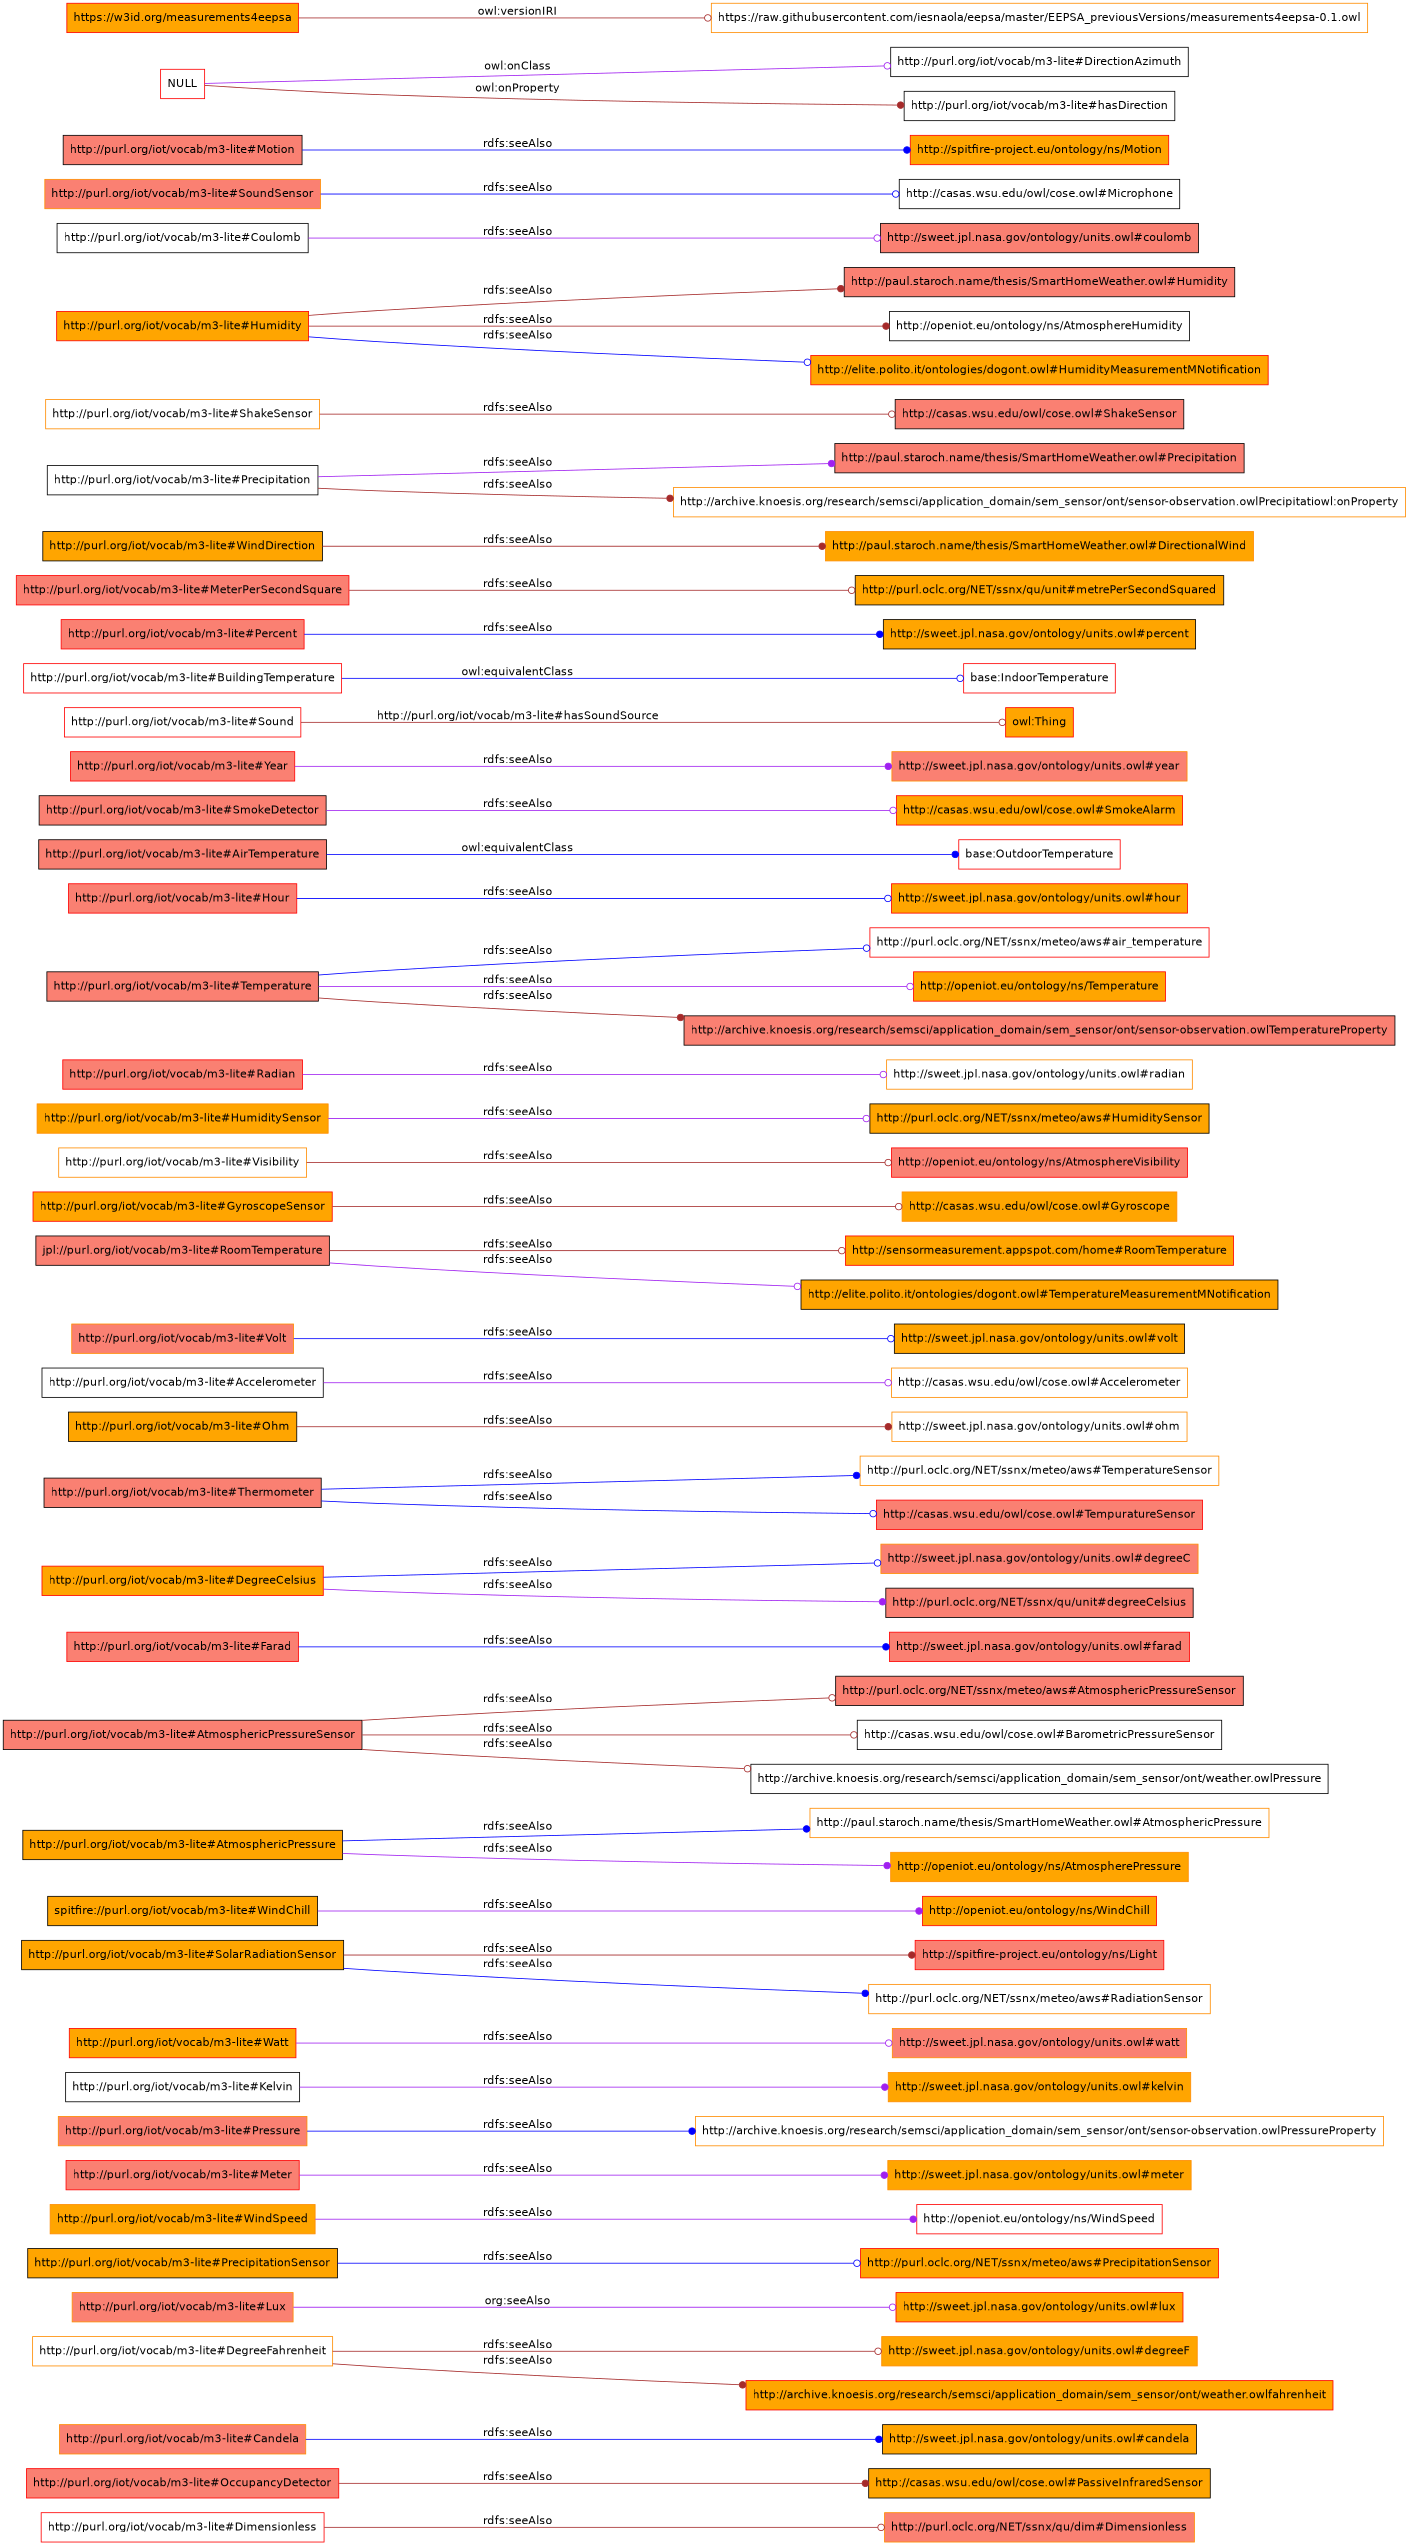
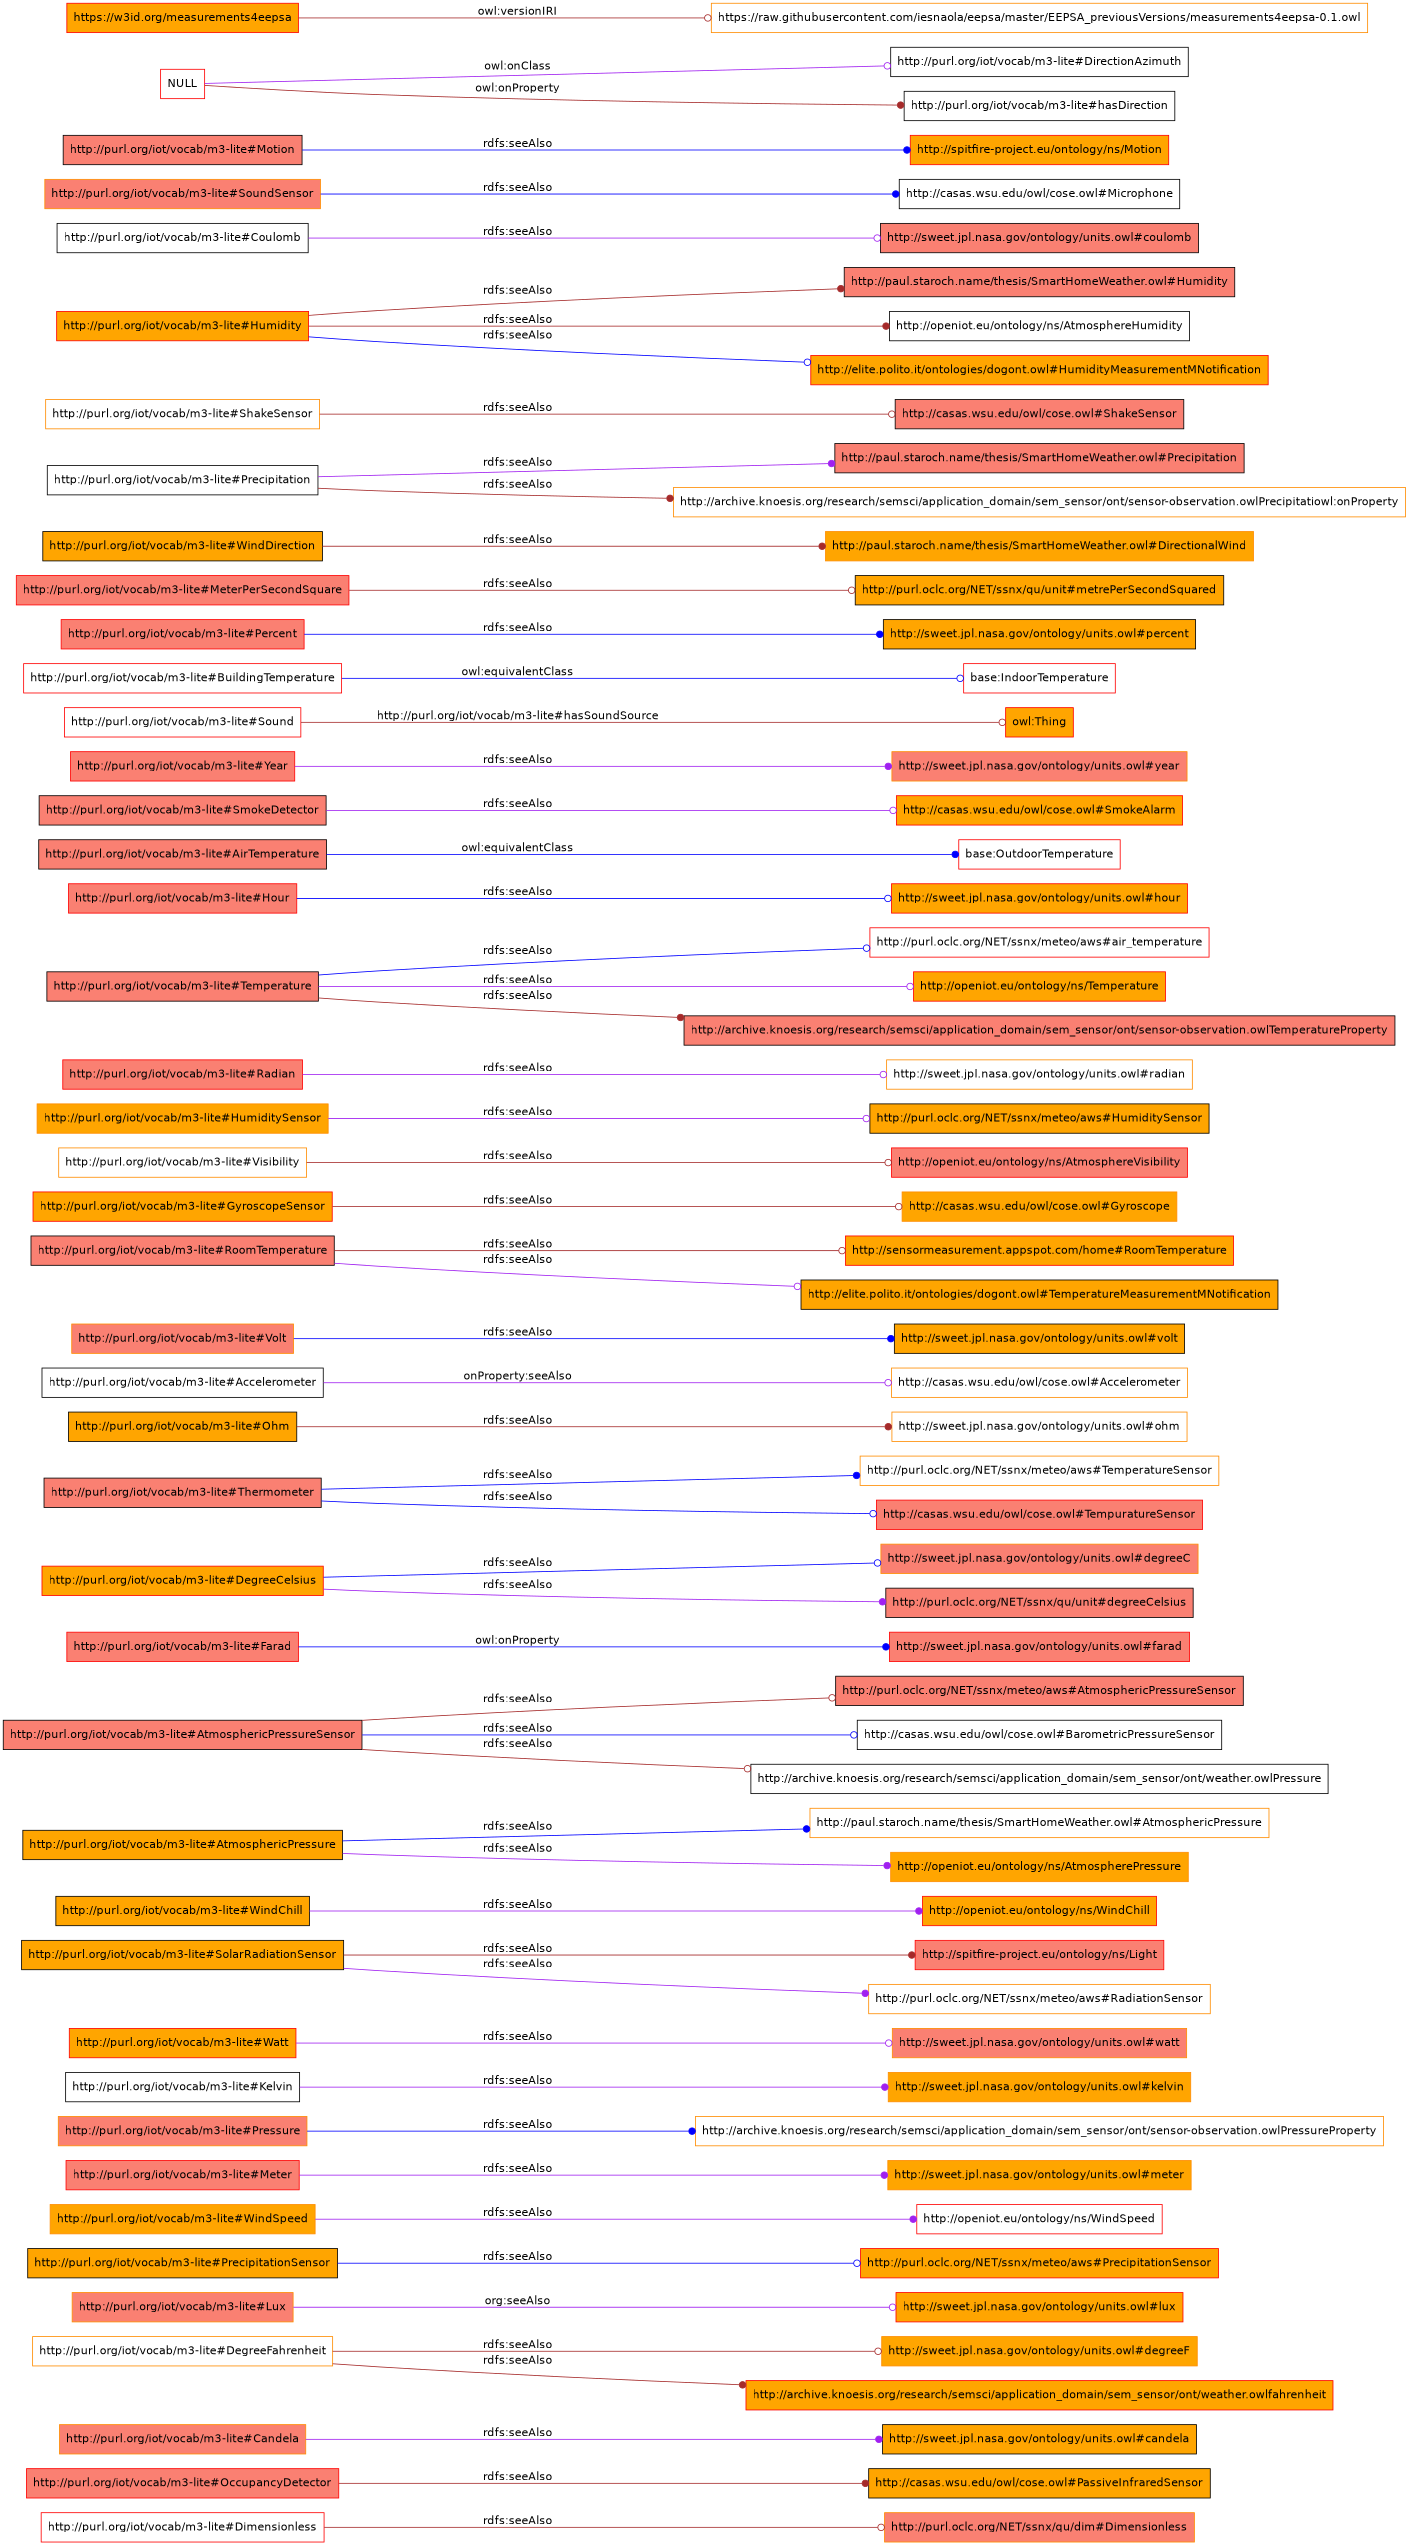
(607, 194) -> (607, 194)
(183, 1251) -> (183, 1251)
(591, 1339) -> (591, 1339)
(518, 1377) -> (518, 1377)
(518, 1641) -> (518, 1641)
(606, 1735) -> (606, 1735)
(183, 1911) -> (183, 1911)
(603, 1983) -> (603, 1983)
(591, 2439) -> (591, 2439)
